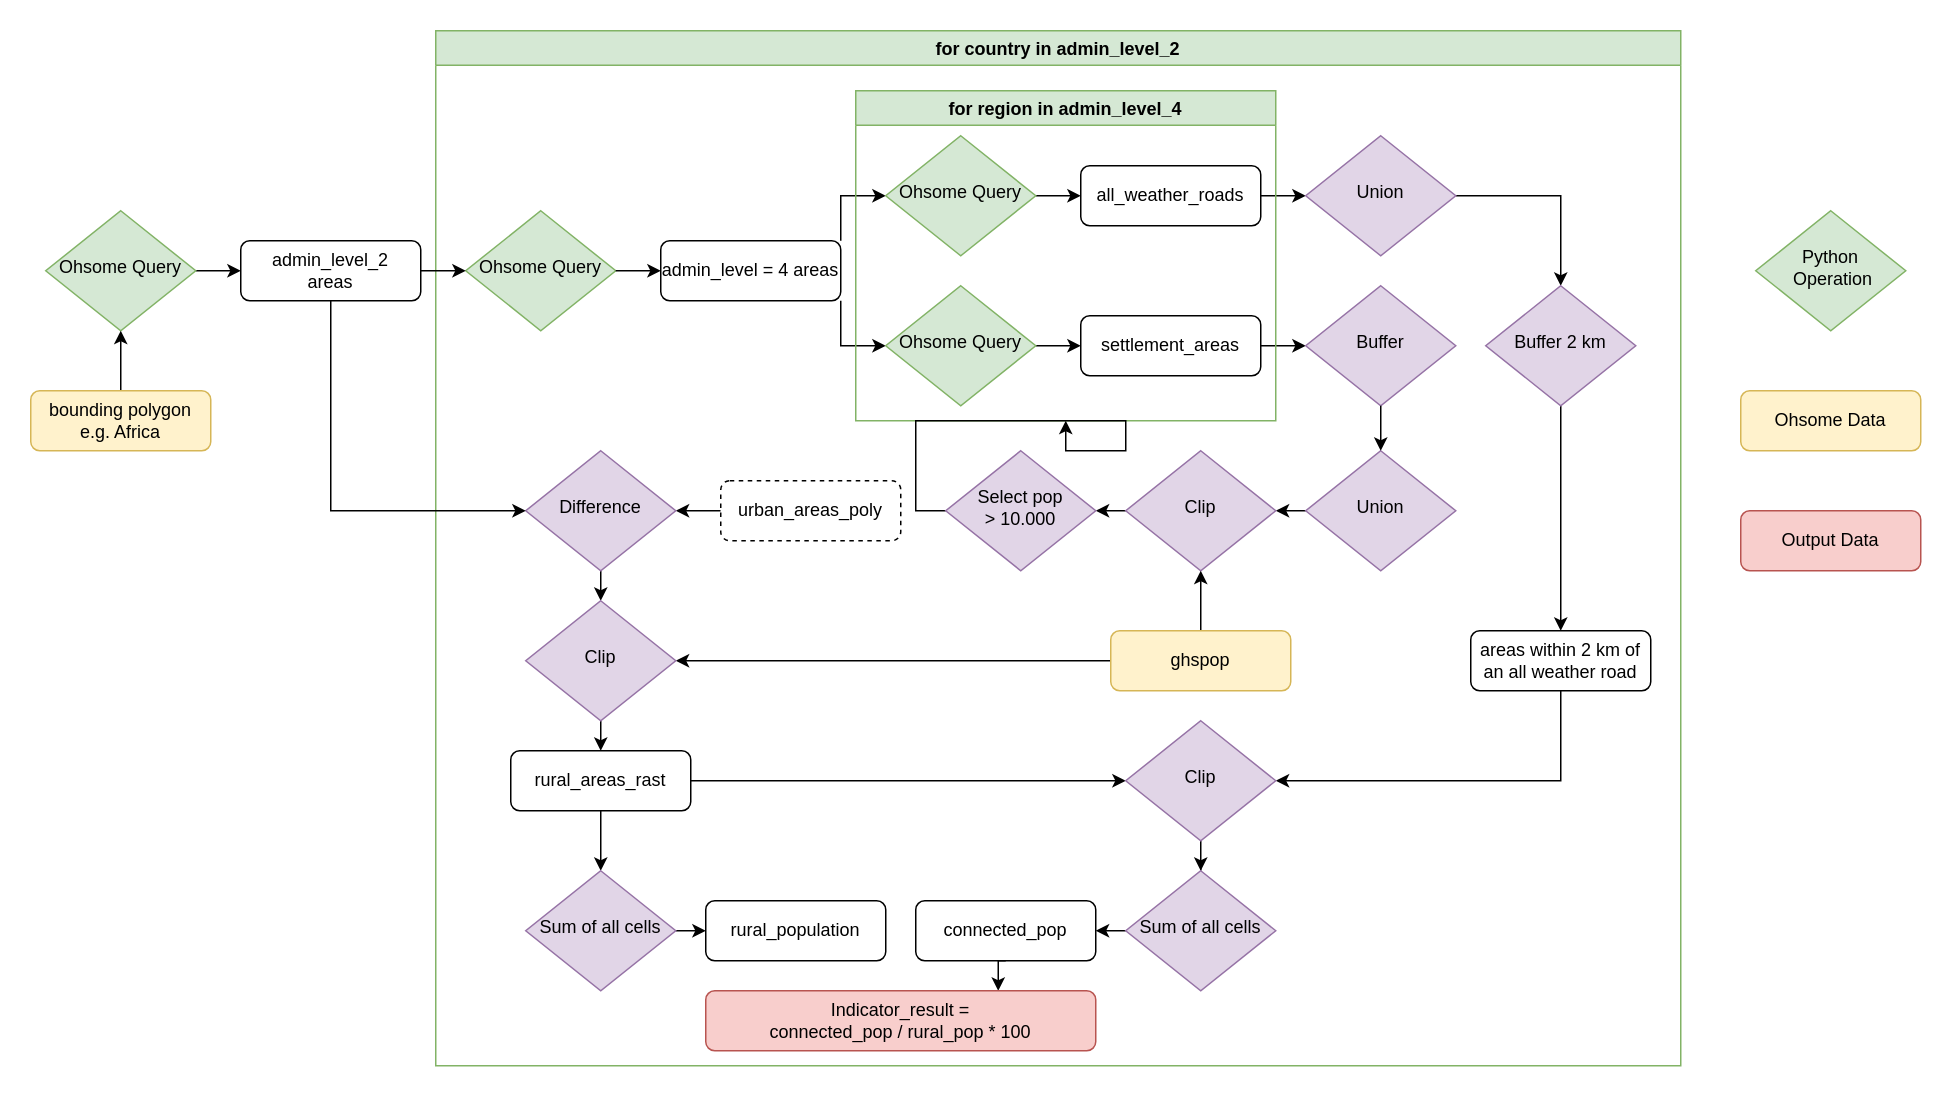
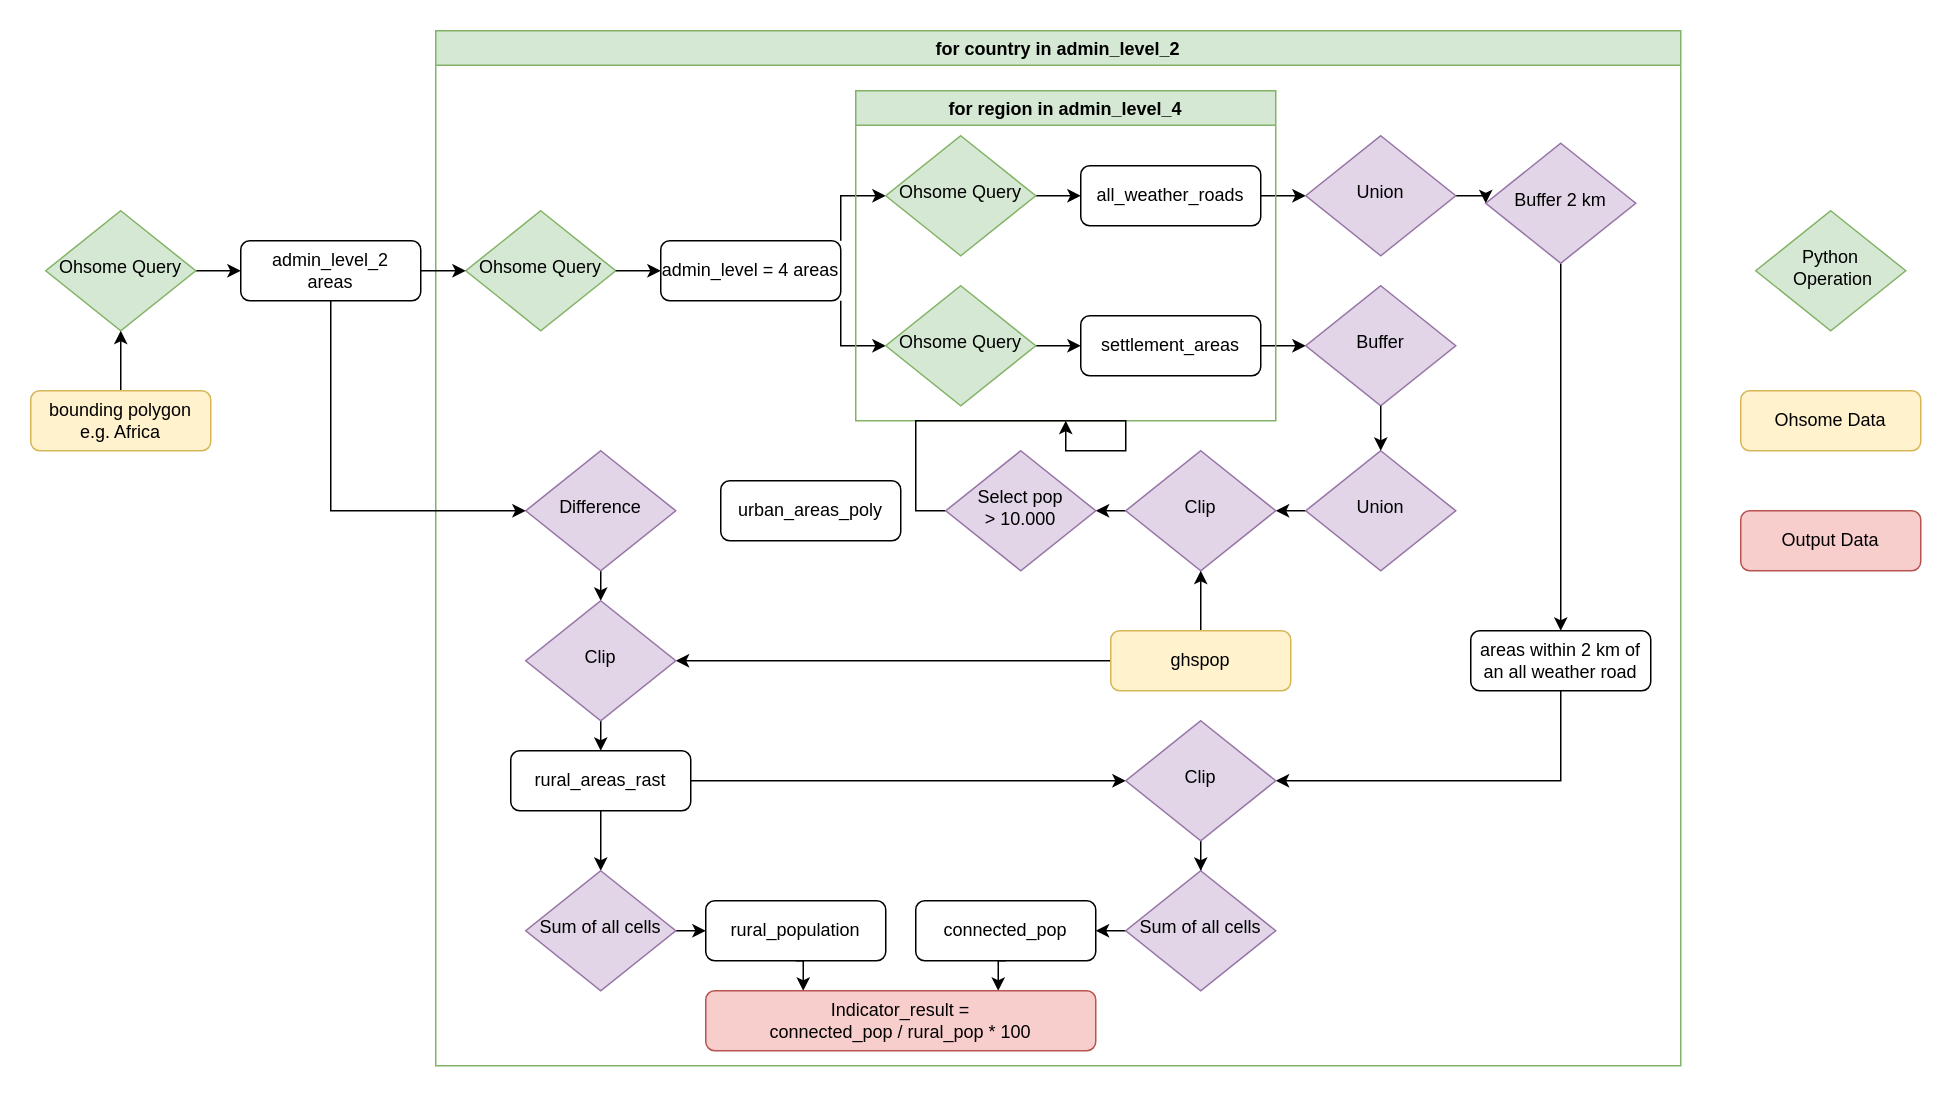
(1561, 346) -> (1561, 203)
(704, 511) -> none
(811, 511) -> (811, 511)
none -> (803, 969)
